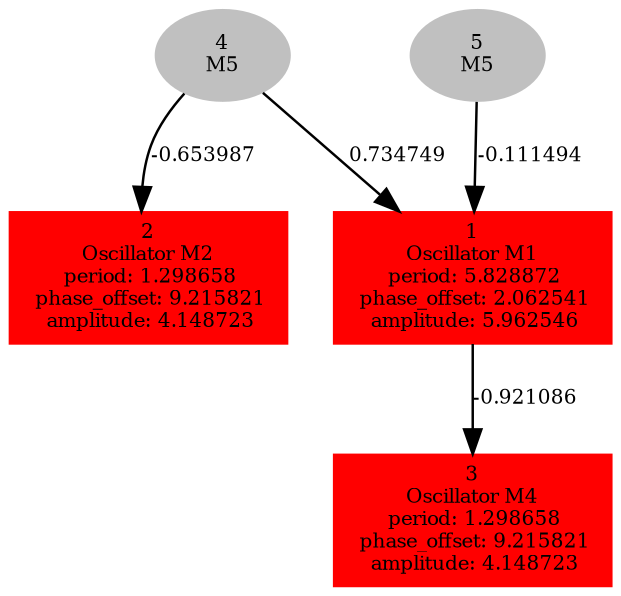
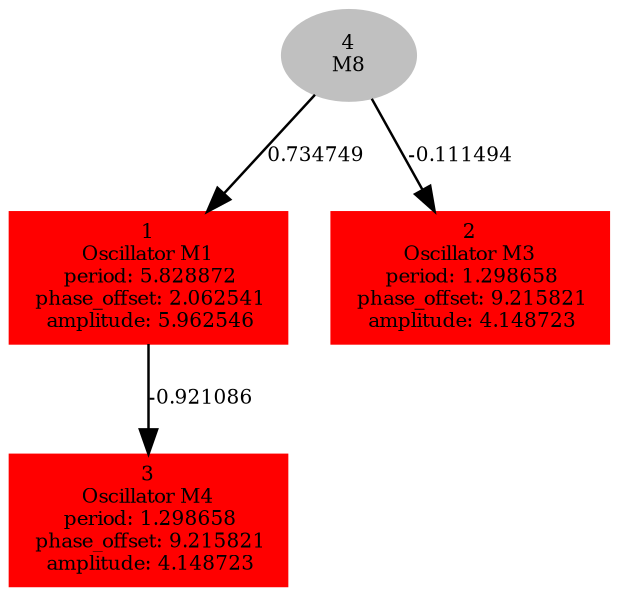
(478, 55) -> none
(223, 65) -> (349, 65)
(207, 157) -> (464, 157)
(148, 254) -> (470, 254)
